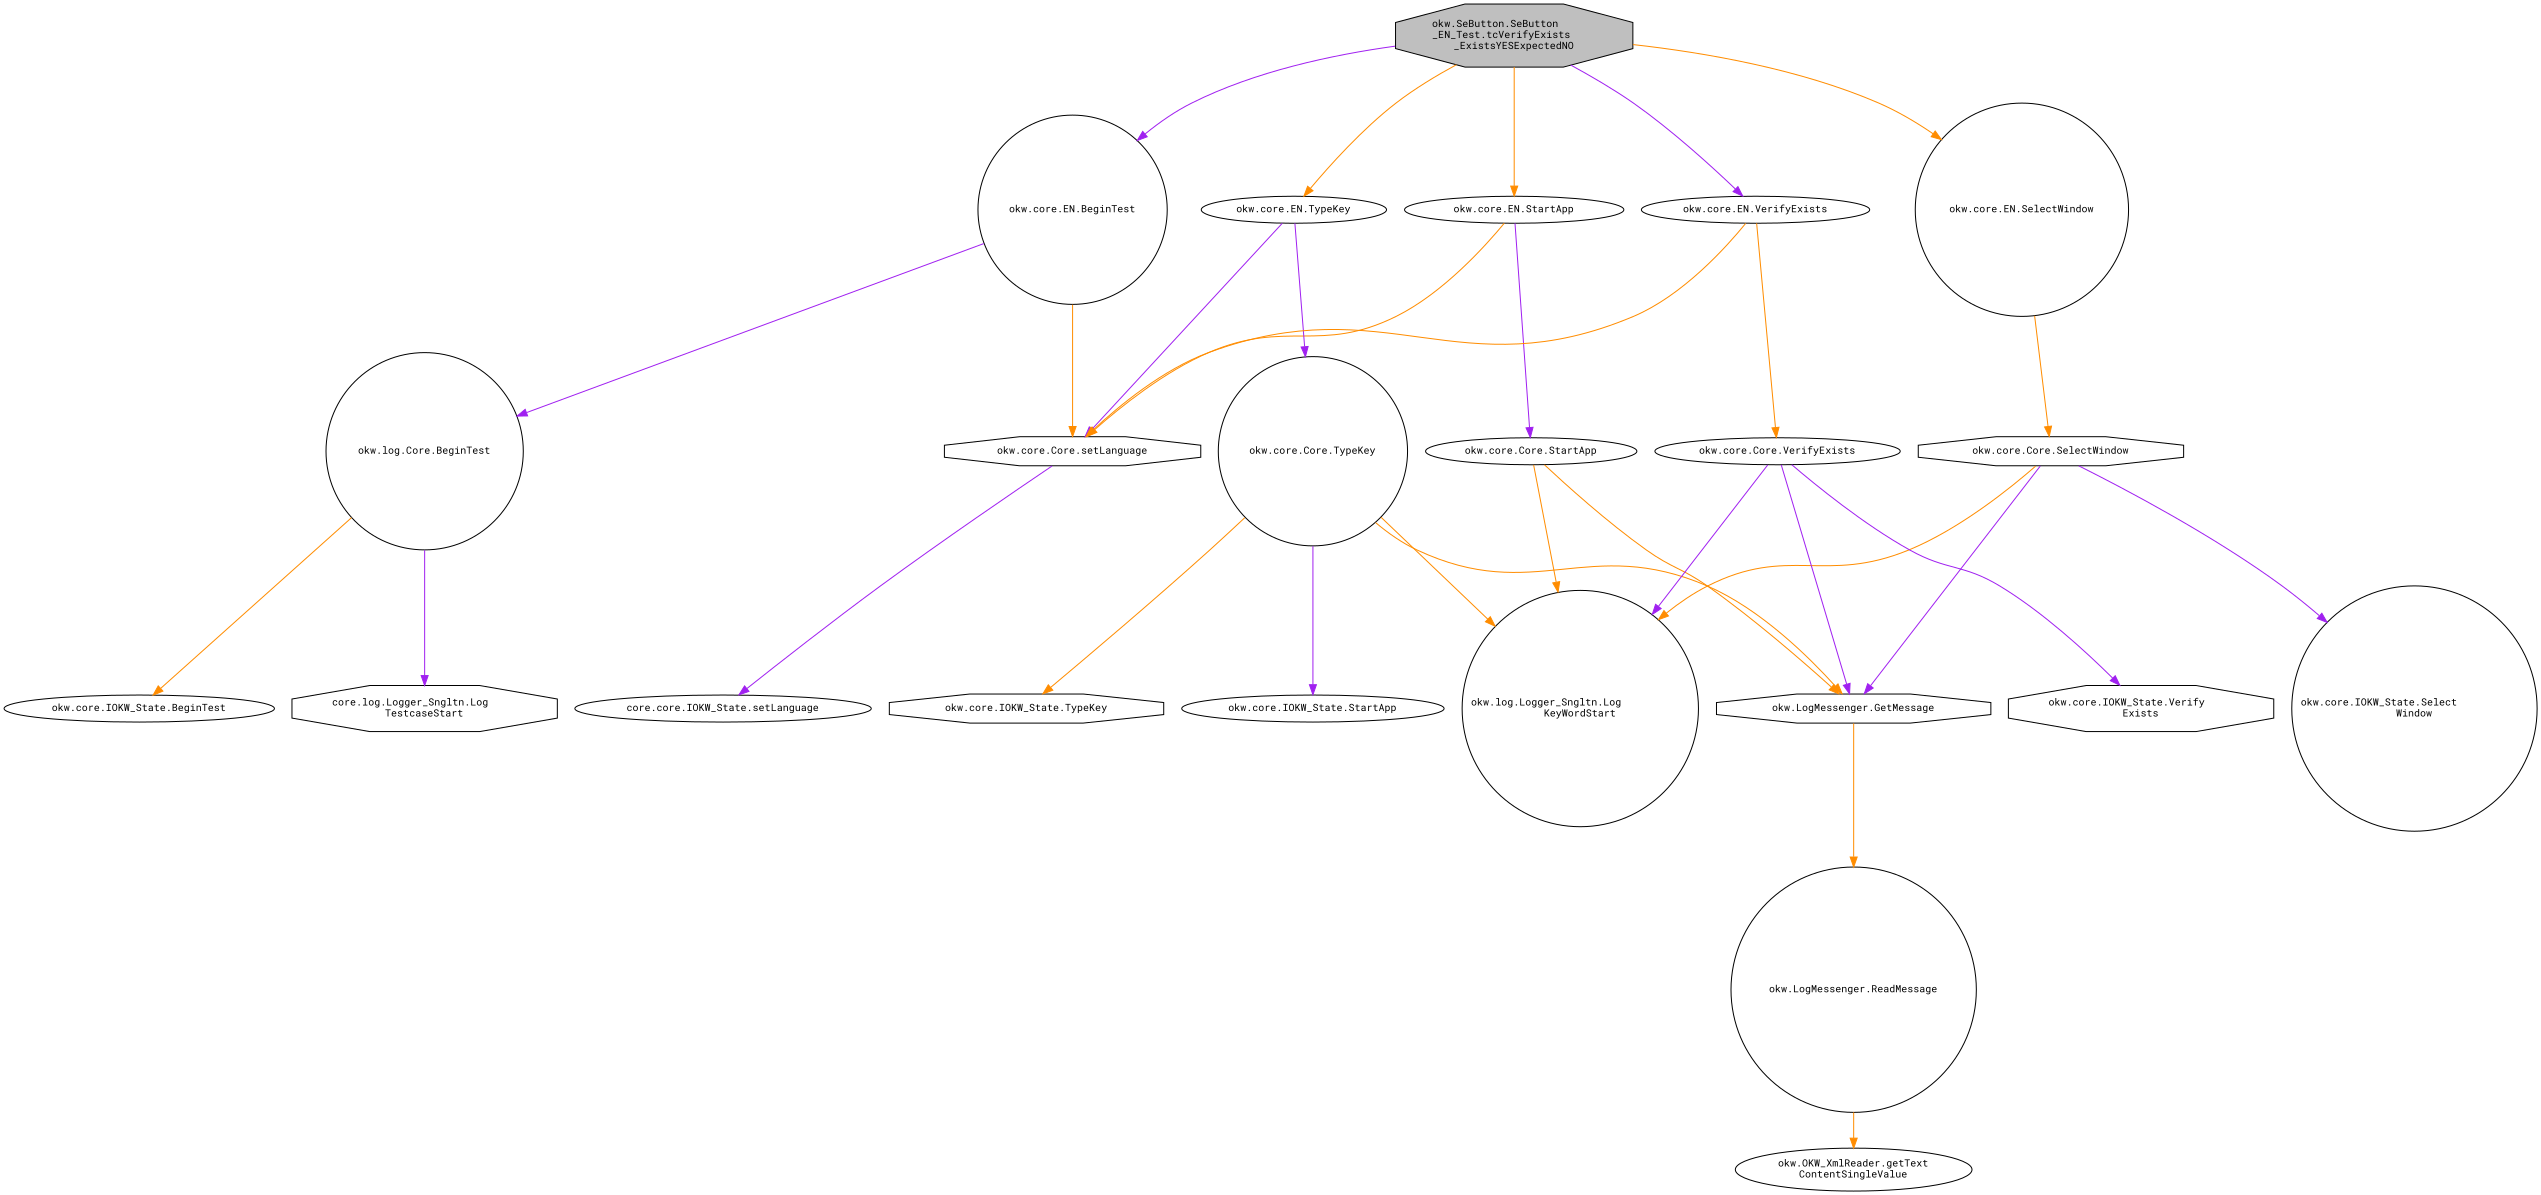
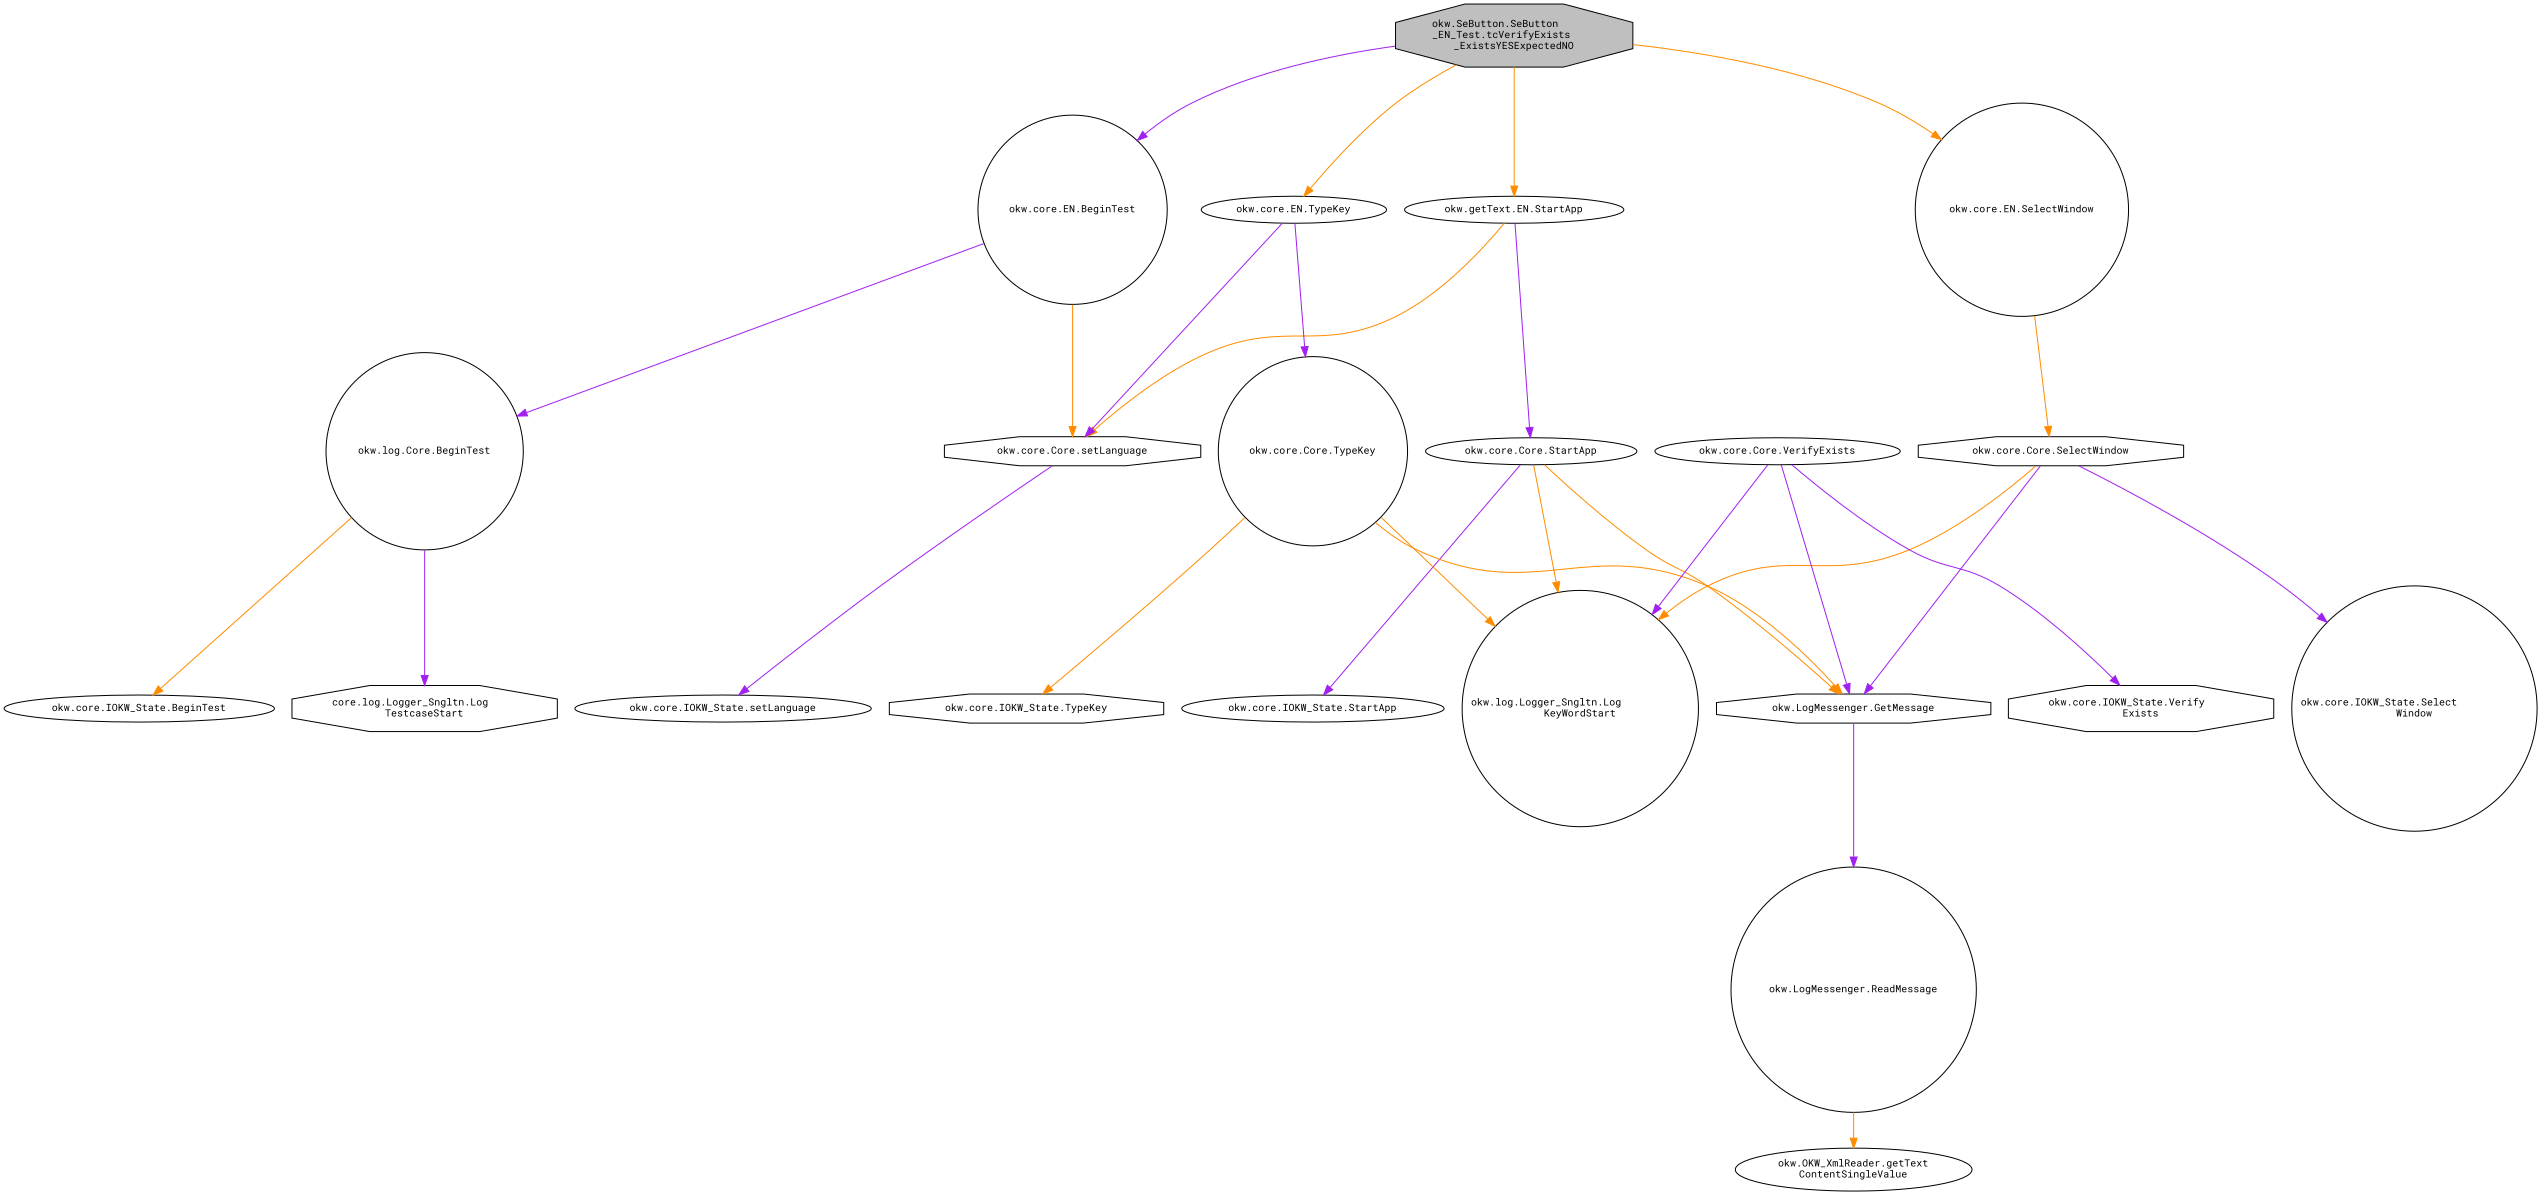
(1514, 210) -> (1514, 210)
(1756, 210) -> none
(1313, 615) -> (1425, 576)
(723, 709) -> (723, 709)
(1854, 790) -> (1854, 790)
